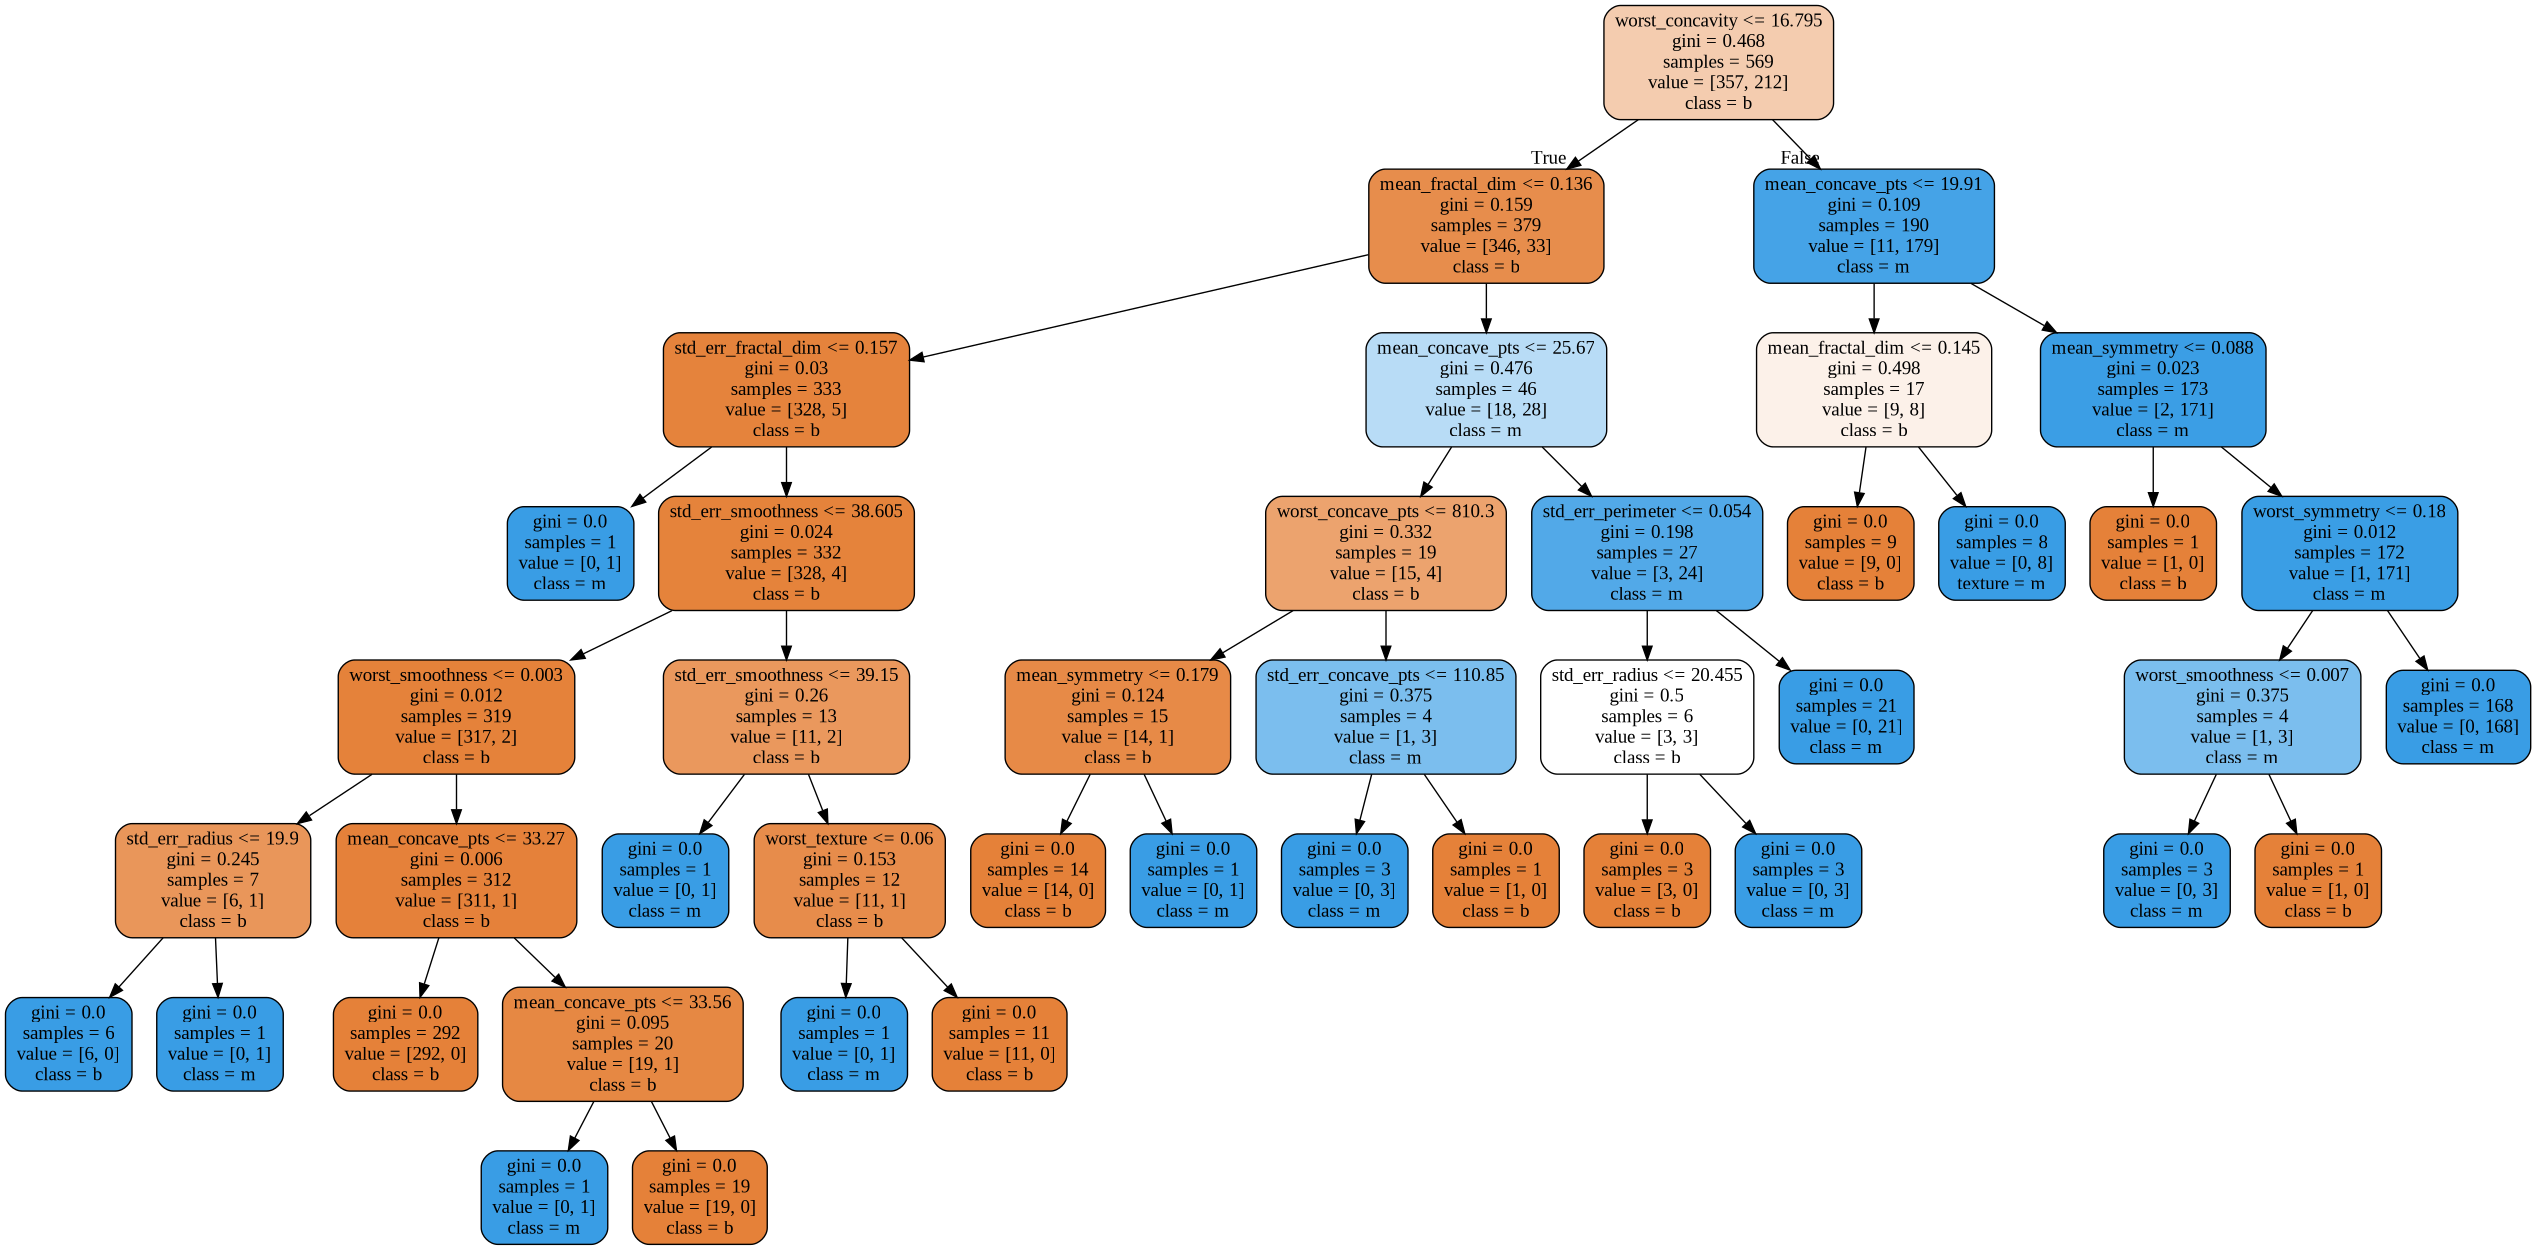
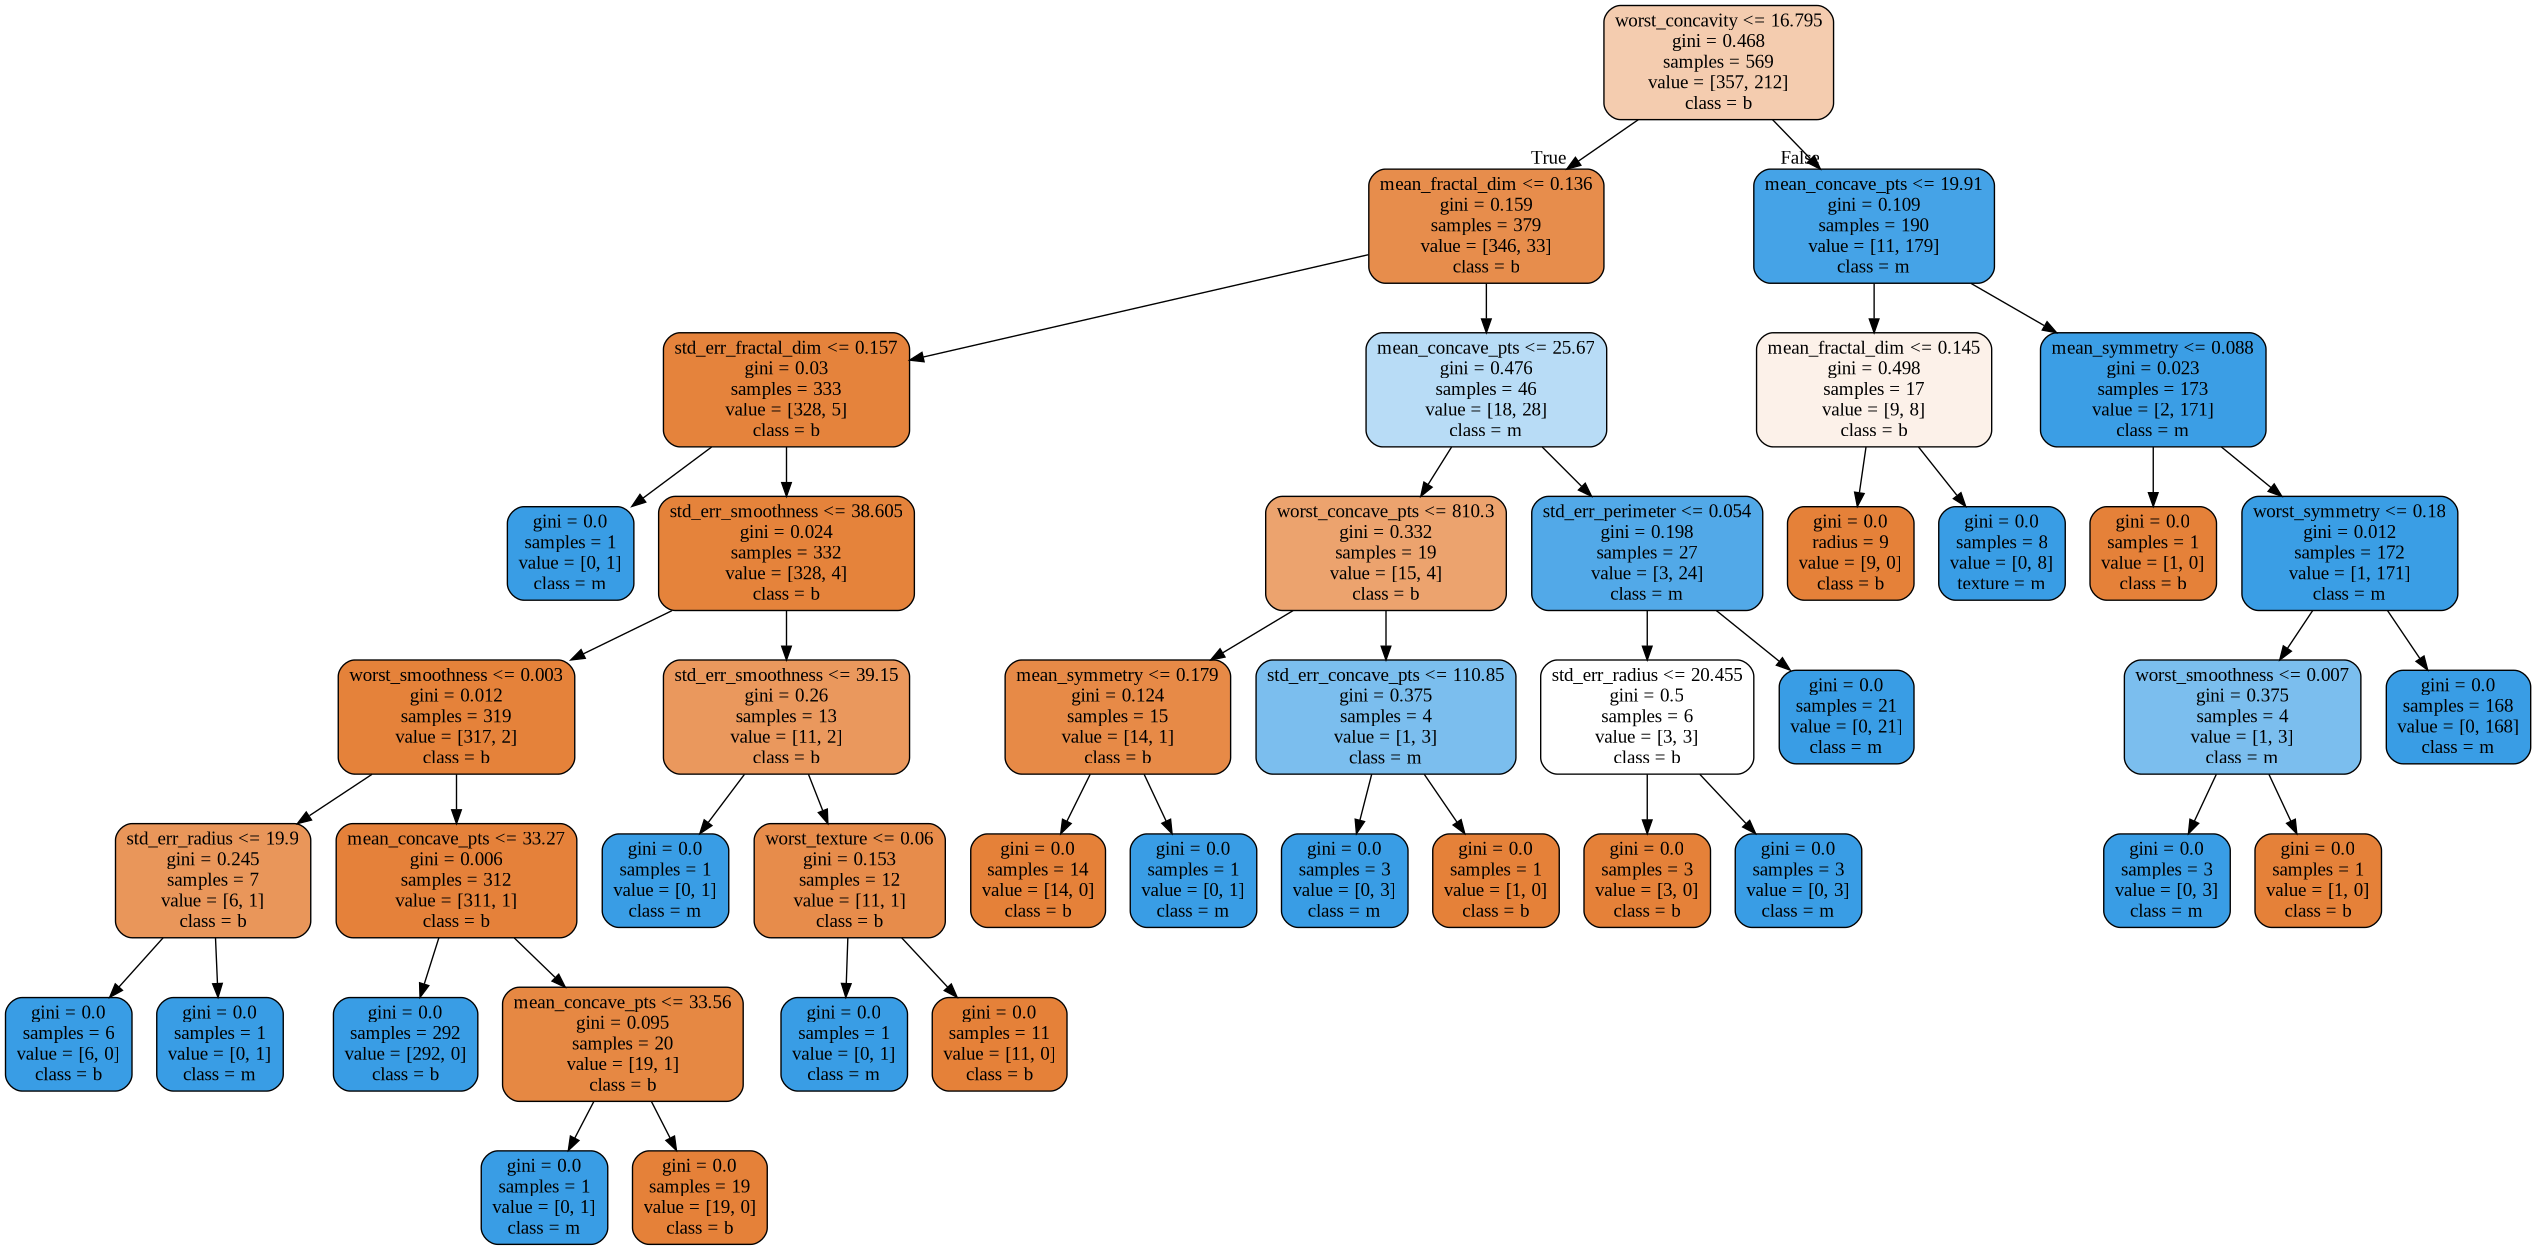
(1851, 553) -> (1851, 553)
(406, 1044) -> (406, 1044)
